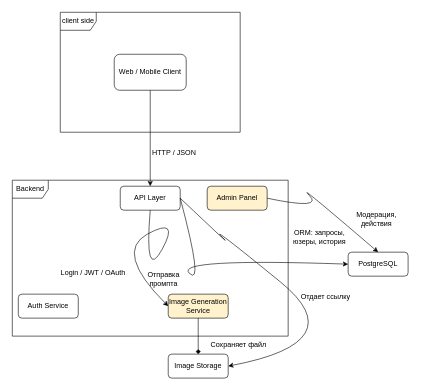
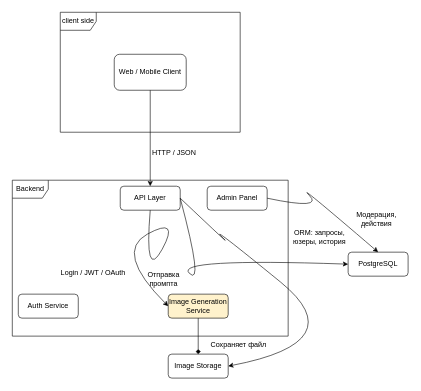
(237, 198) -> (237, 198)
(326, 297) -> none
